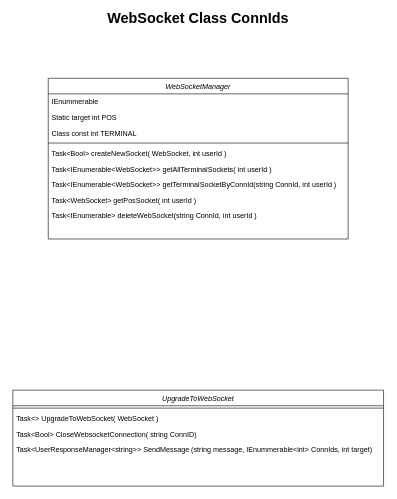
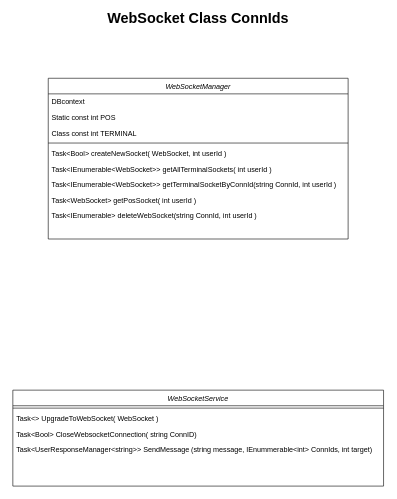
(75, 102) -> (69, 102)
(89, 118) -> (87, 118)
(198, 398) -> (198, 398)
